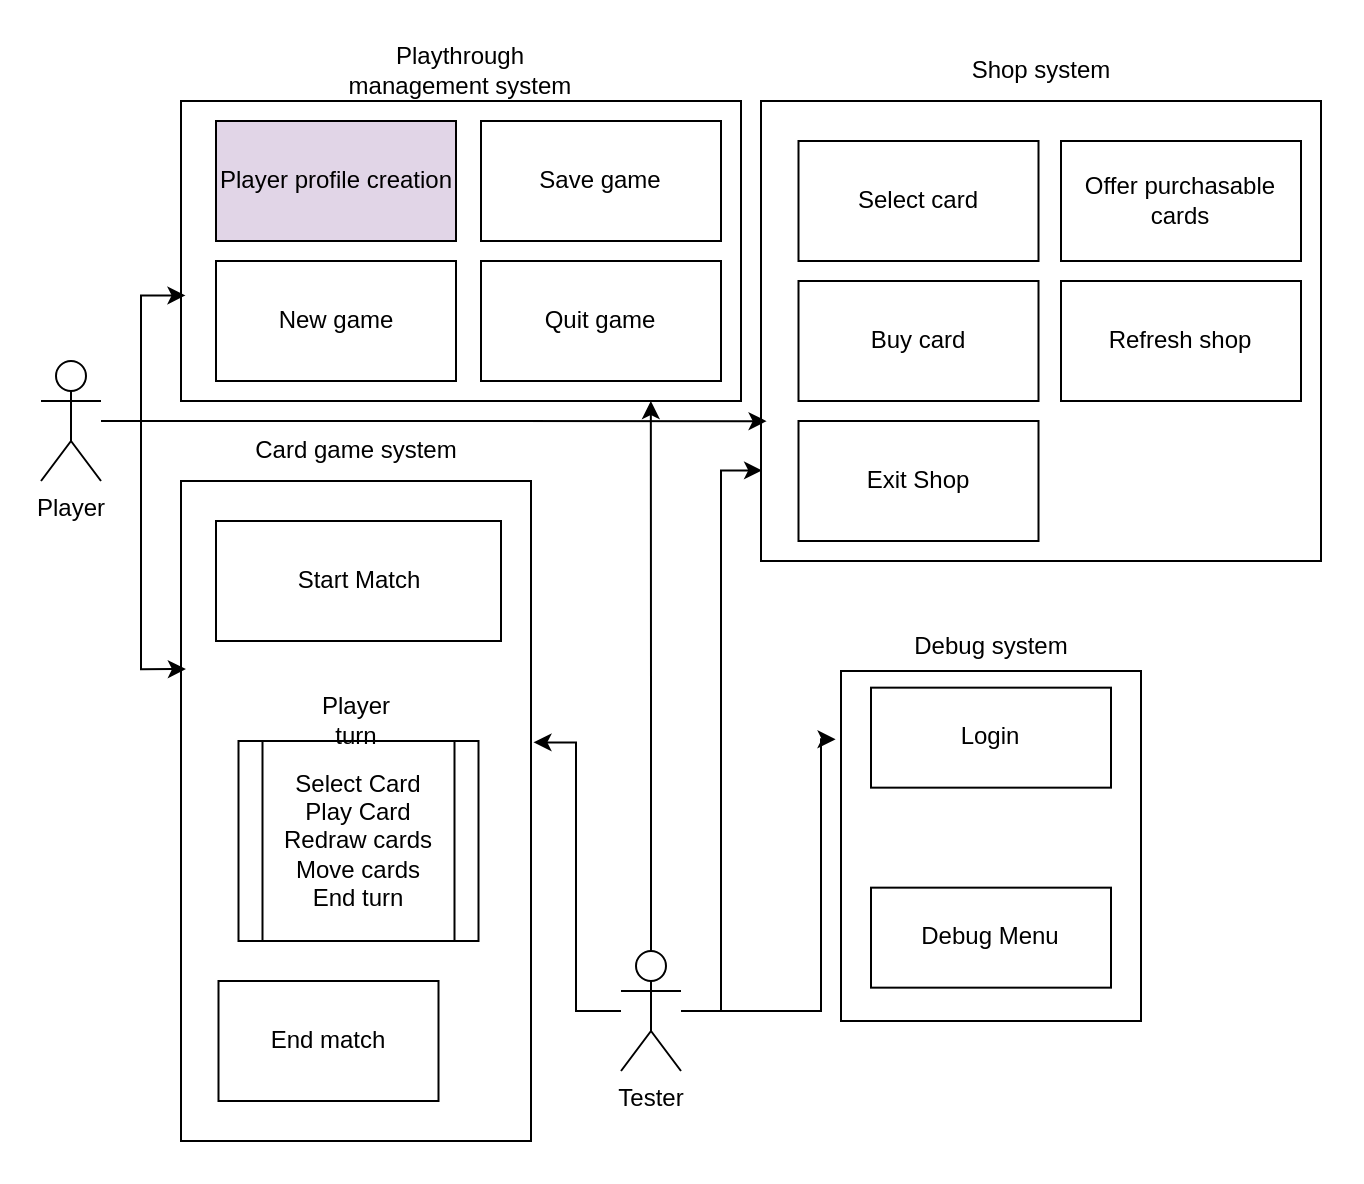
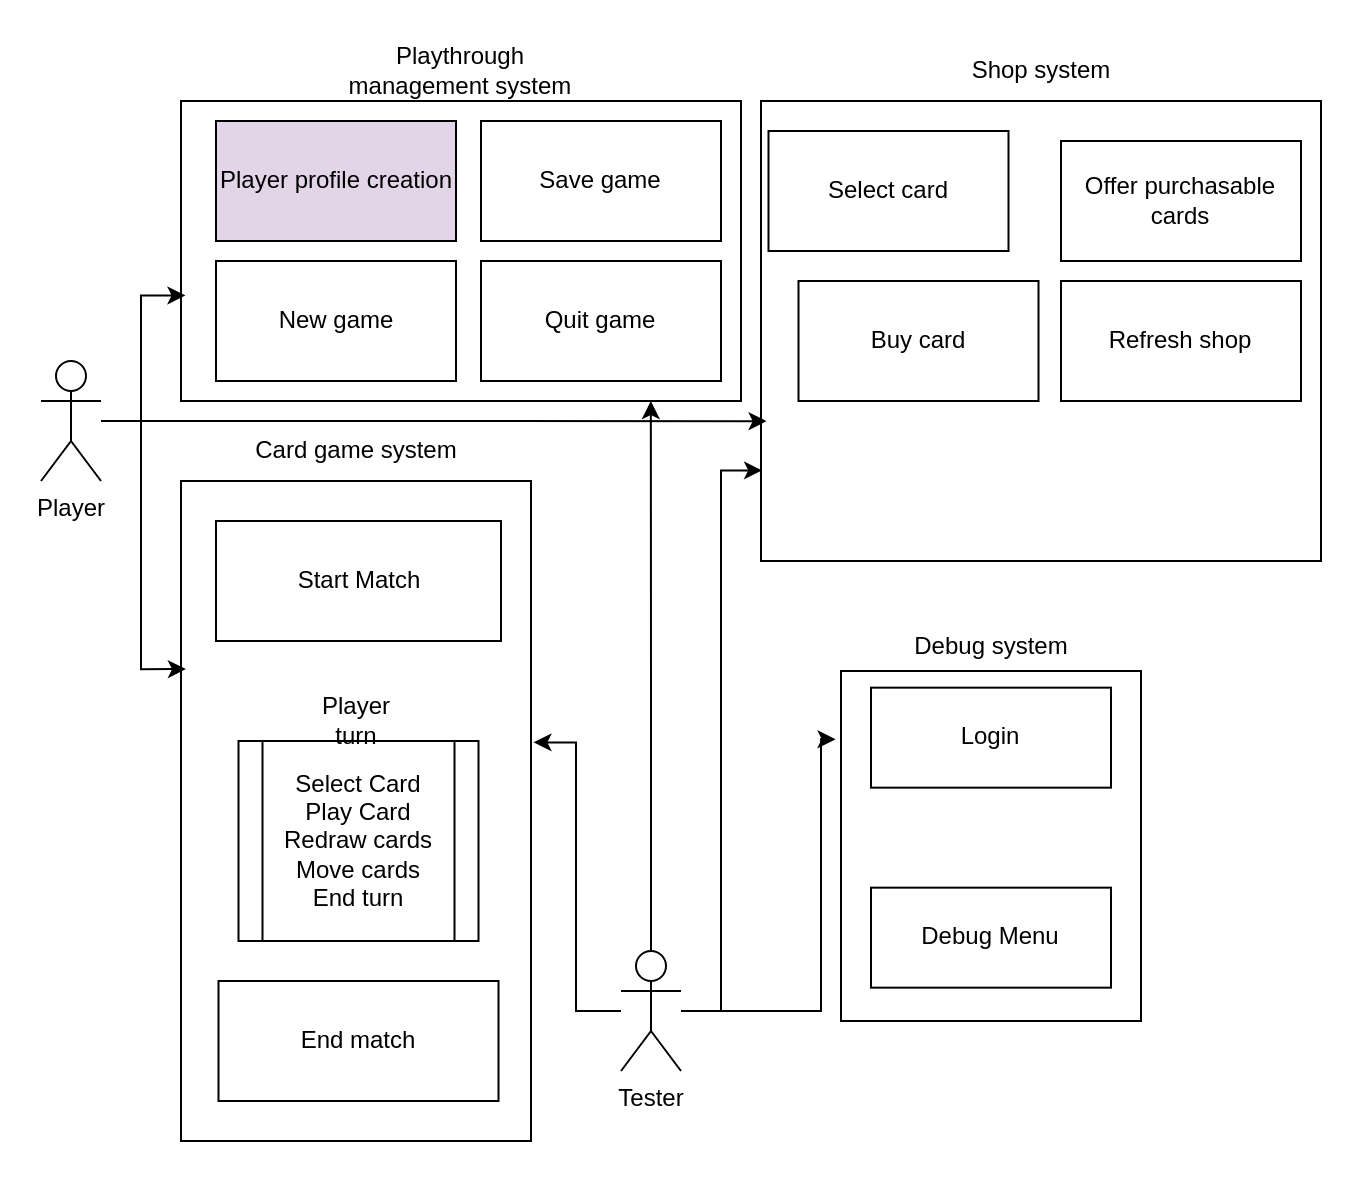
(919, 201) -> (889, 191)
(919, 481) -> none
(329, 1041) -> (359, 1041)
